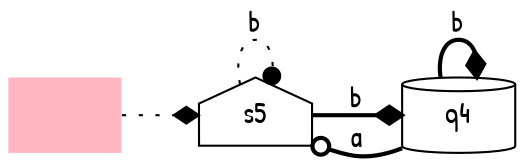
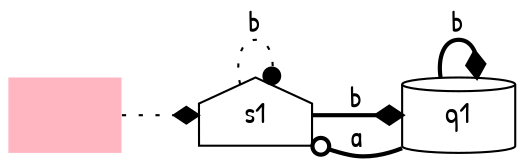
(256, 115) -> (256, 115)
(459, 115) -> (459, 115)
